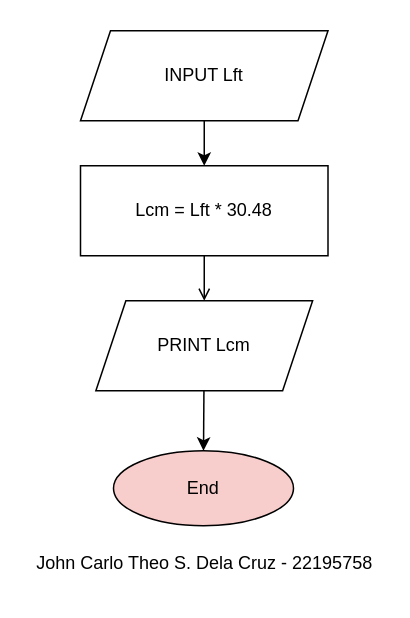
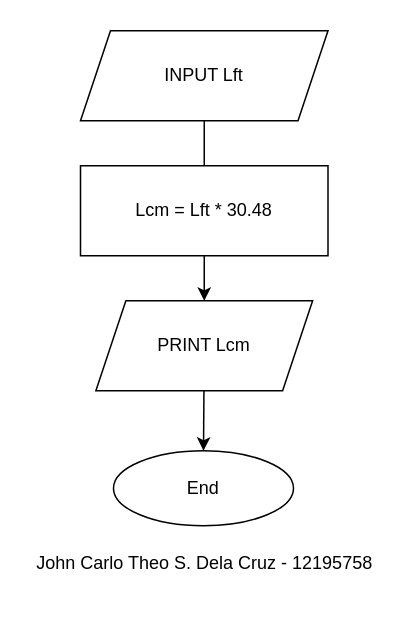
(204, 154) -> (204, 158)
(204, 291) -> (204, 289)
(203, 488) -> (203, 488)
(205, 563) -> (205, 563)
